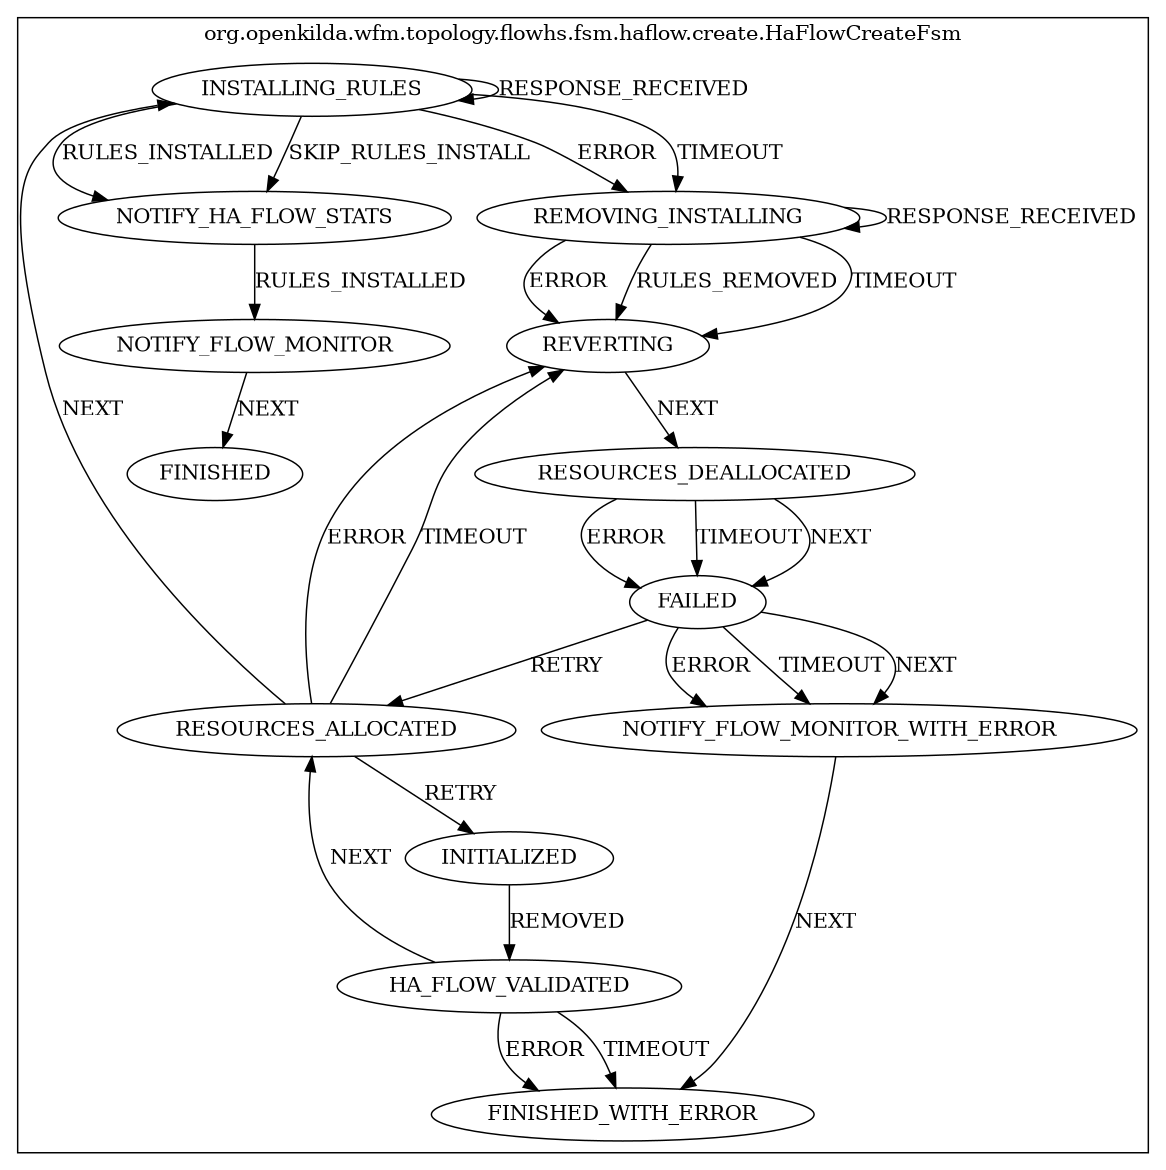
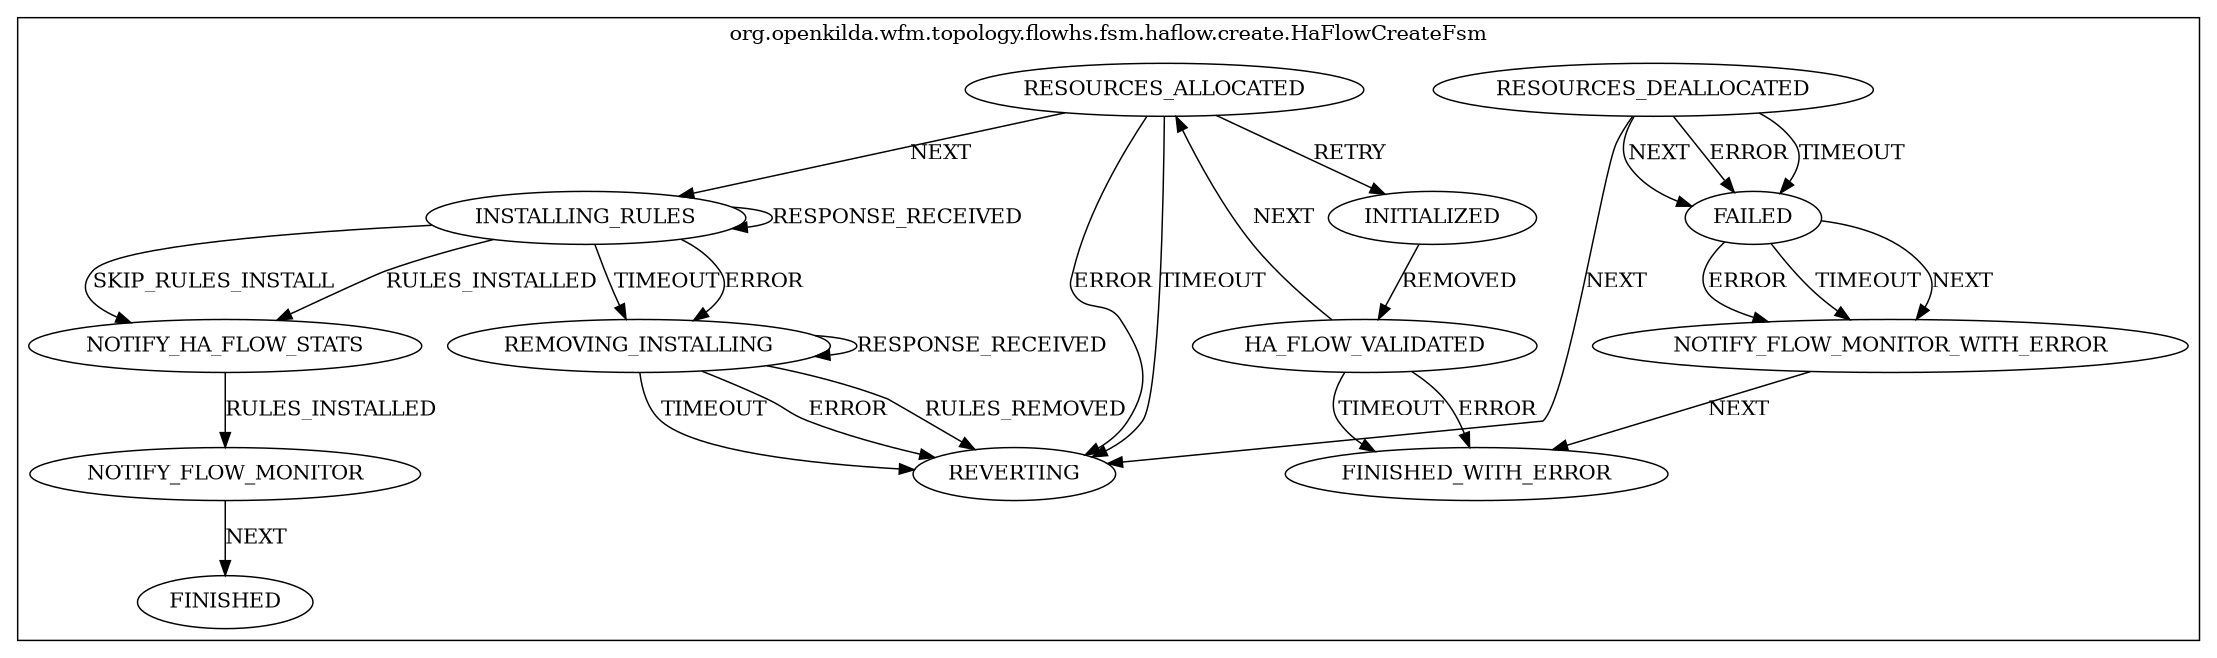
(647, 404) -> (1492, 426)
(525, 660) -> none
